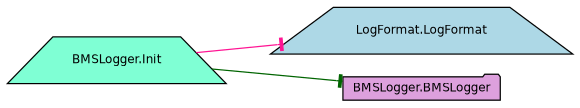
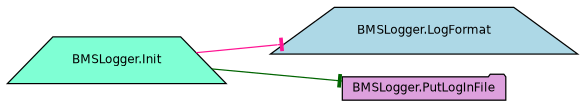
(422, 31) -> (424, 31)
(422, 88) -> (424, 88)
